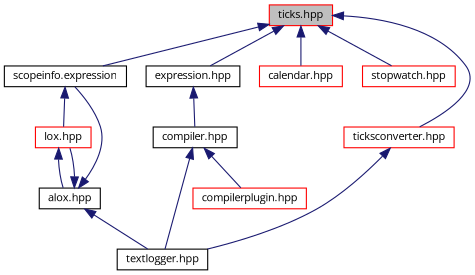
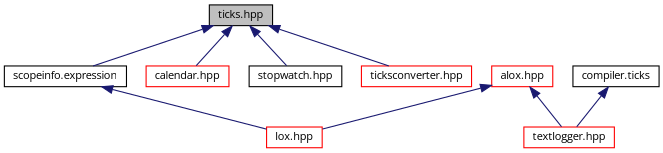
(301, 15) -> (241, 15)
(193, 76) -> none
(409, 76) -> (295, 76)
(101, 131) -> none
(195, 137) -> (616, 76)
(60, 174) -> none
(70, 198) -> (522, 76)
(250, 198) -> none
(303, 216) -> none
(162, 259) -> (569, 137)
